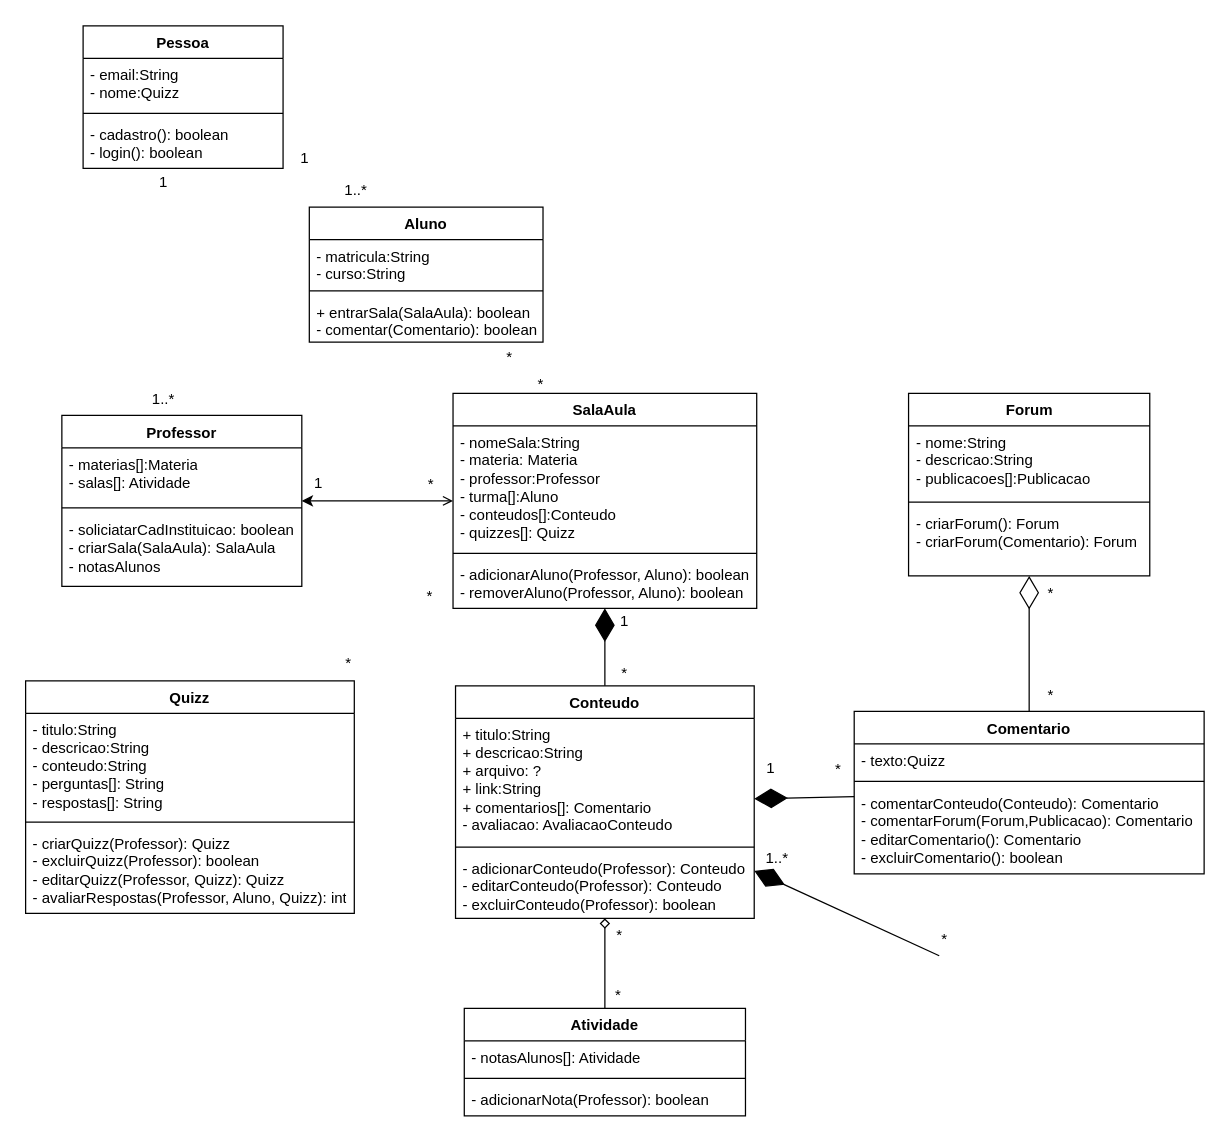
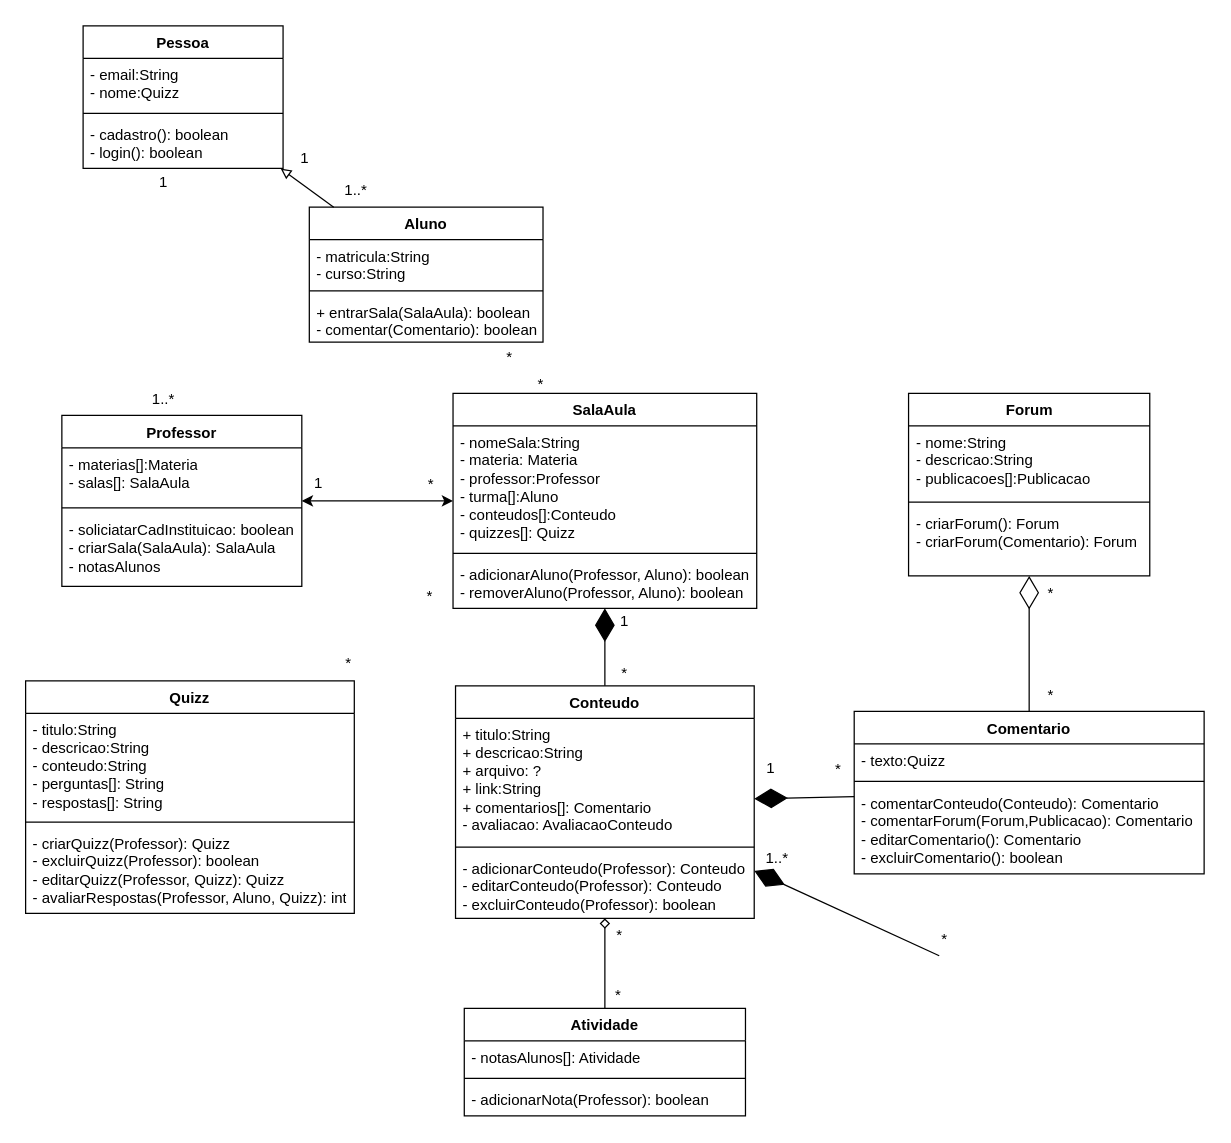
none -> (311, 190)
(146, 475) -> (146, 475)
(444, 501) -> (443, 501)
